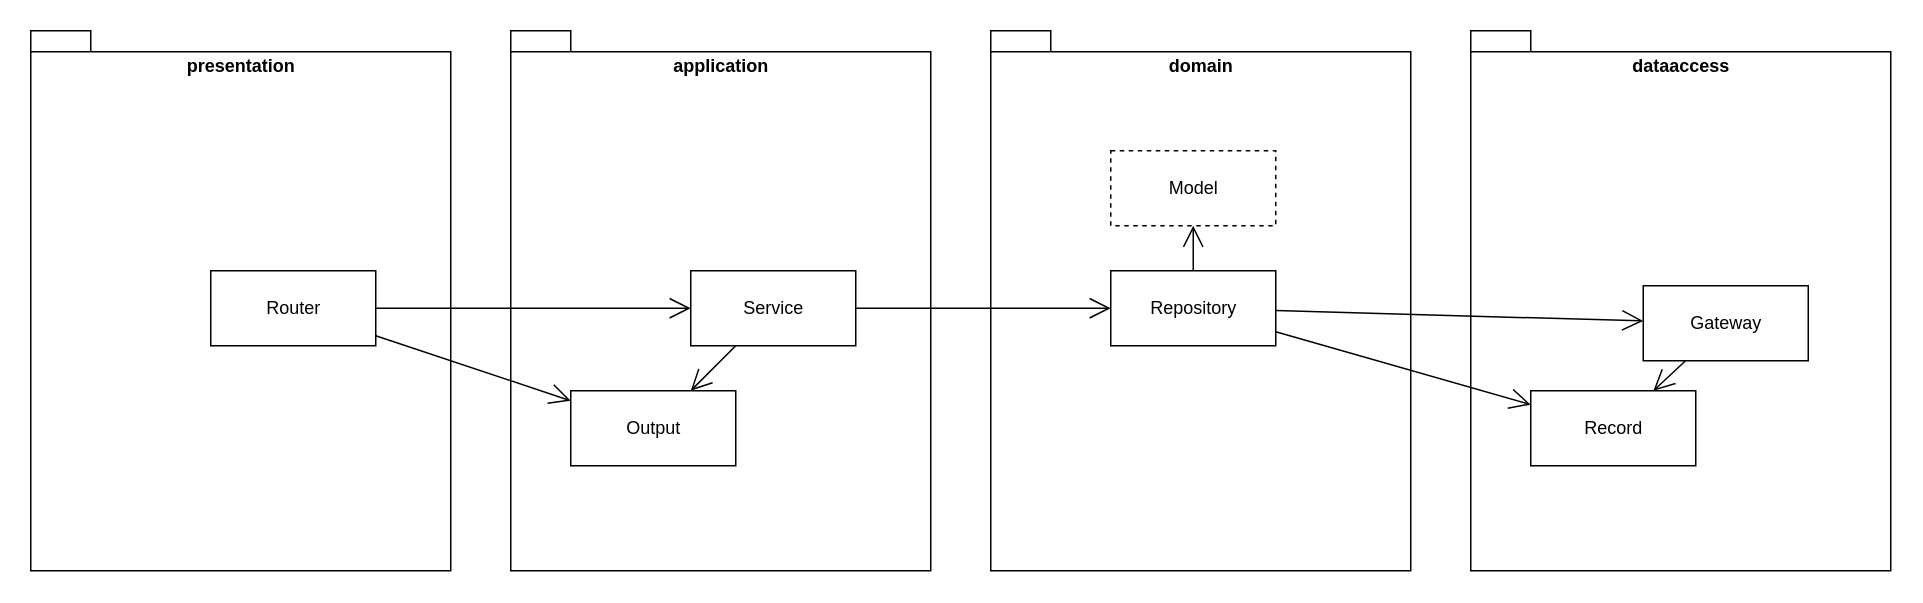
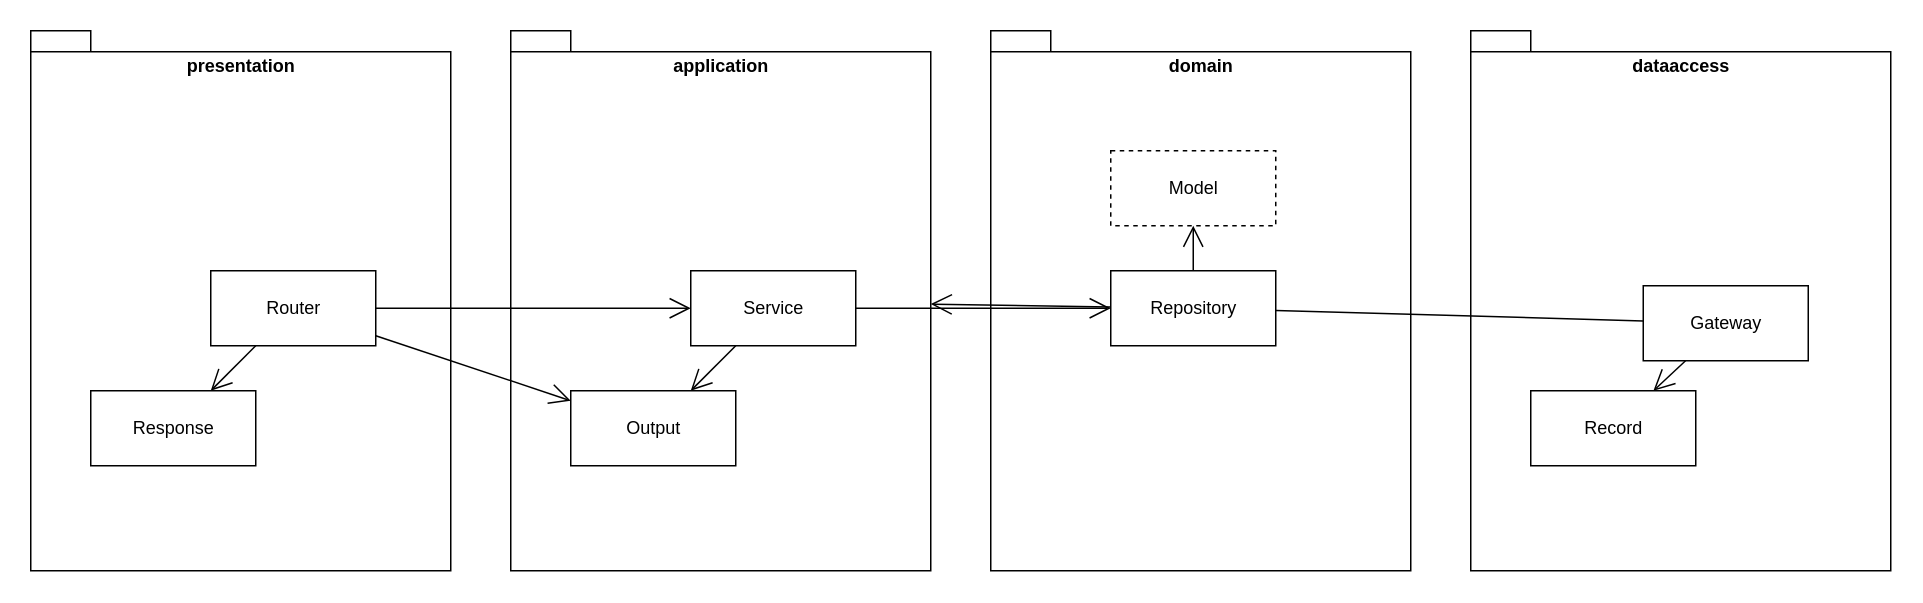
(1636, 321) -> (1636, 321)
none -> (234, 367)
(1401, 368) -> (1008, 305)
none -> (173, 428)
